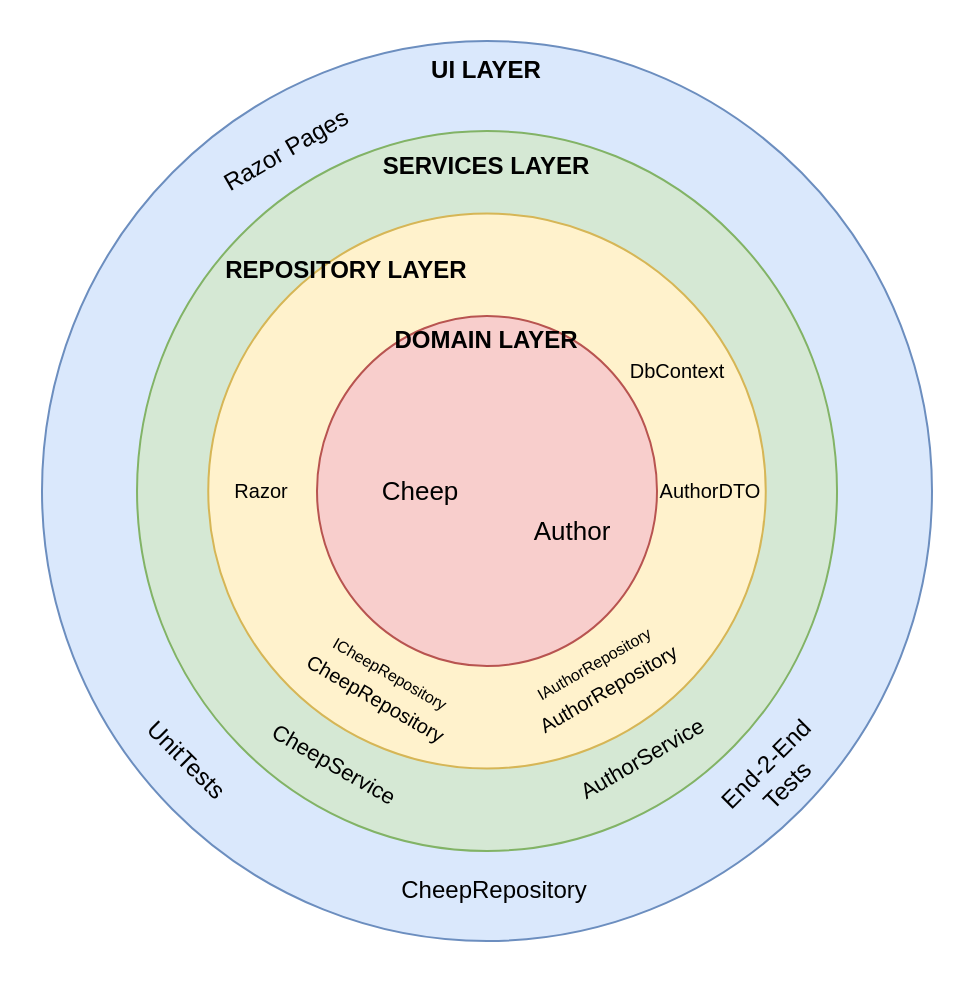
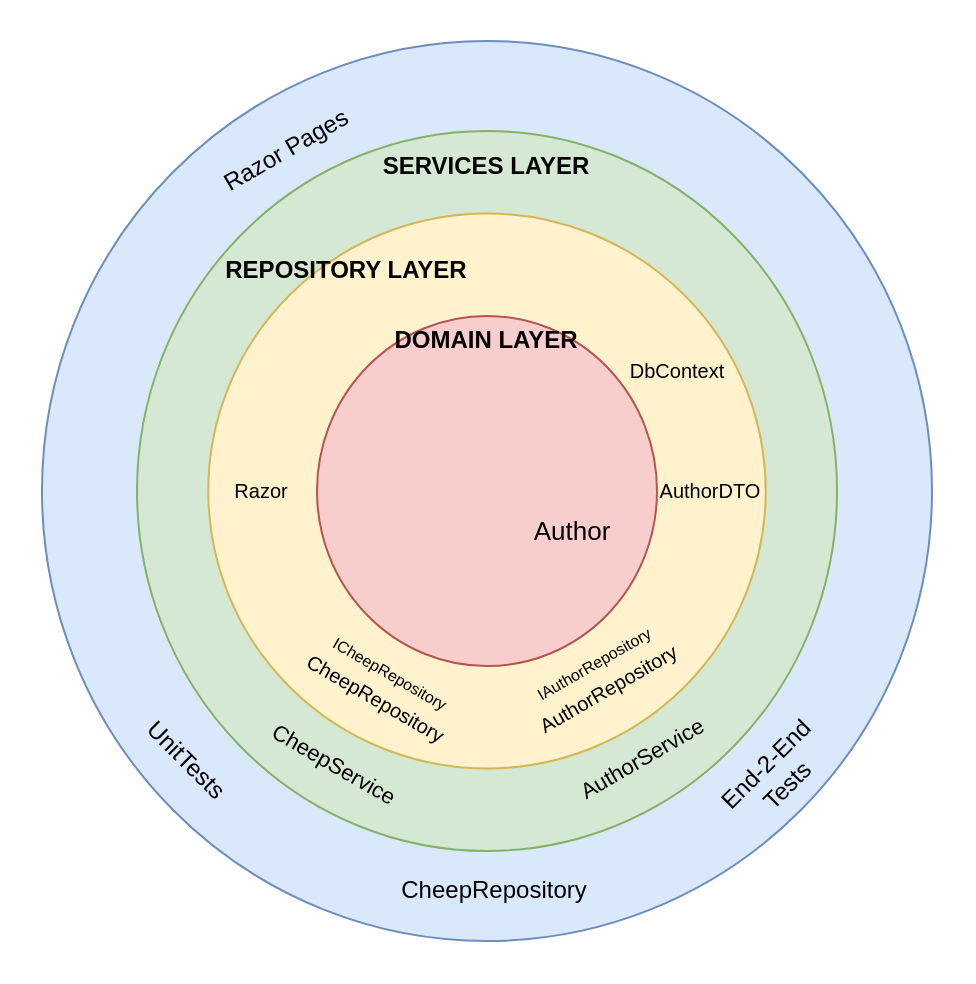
(487, 71) -> none
(421, 491) -> none
